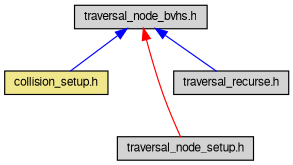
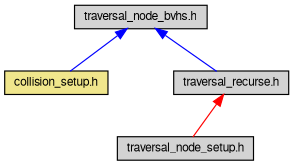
(161, 89) -> (205, 121)
